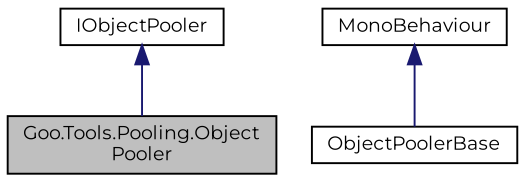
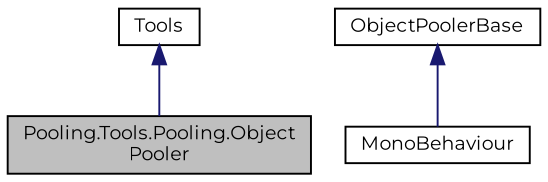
(142, 27) -> (159, 27)
(415, 96) -> (438, 96)
(142, 145) -> (159, 145)
